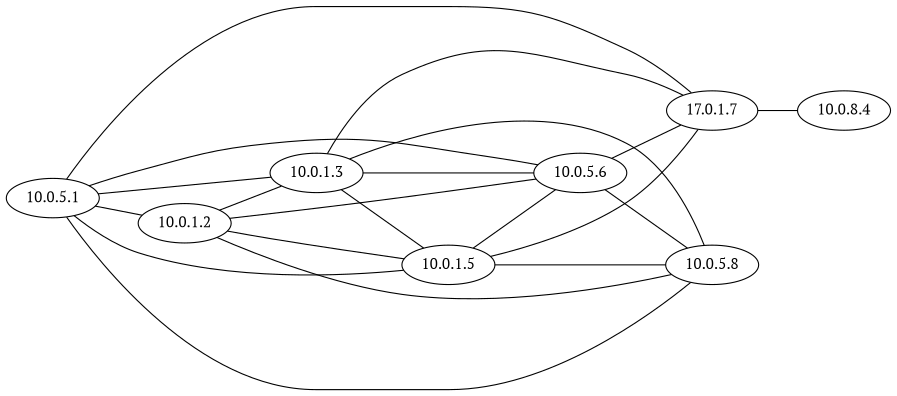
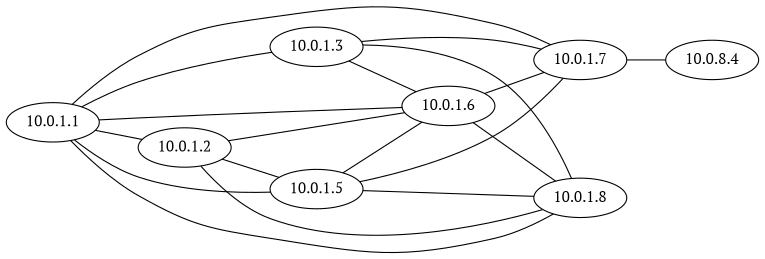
(712, 111) -> (580, 60)
(580, 173) -> (448, 106)
(53, 198) -> (53, 122)
(250, 198) -> none
(383, 219) -> none
(712, 265) -> (580, 198)
